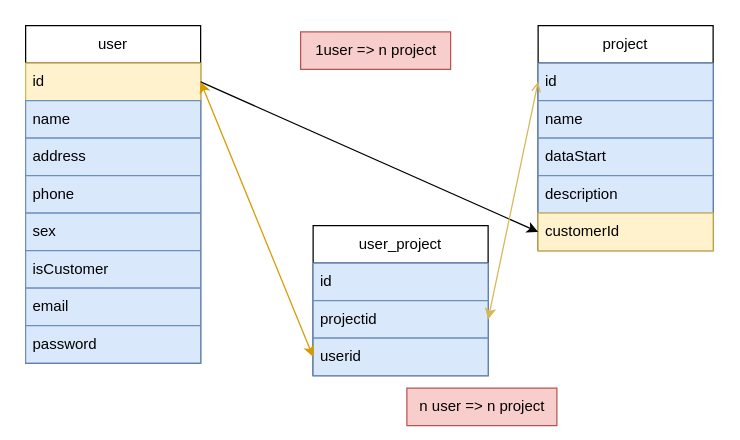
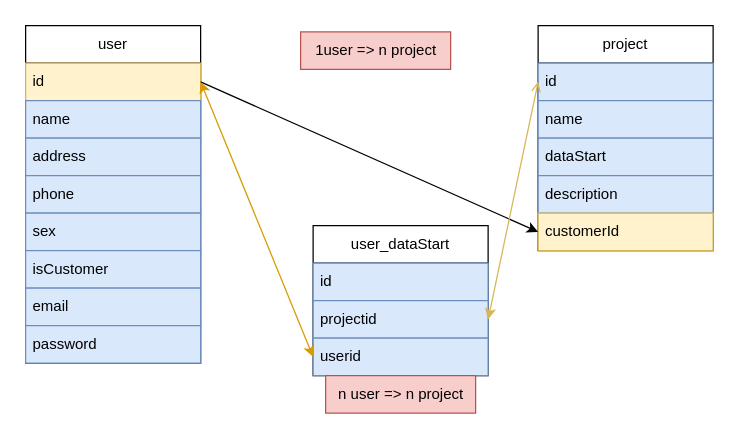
(401, 244) -> (401, 244)
(482, 407) -> (401, 394)
